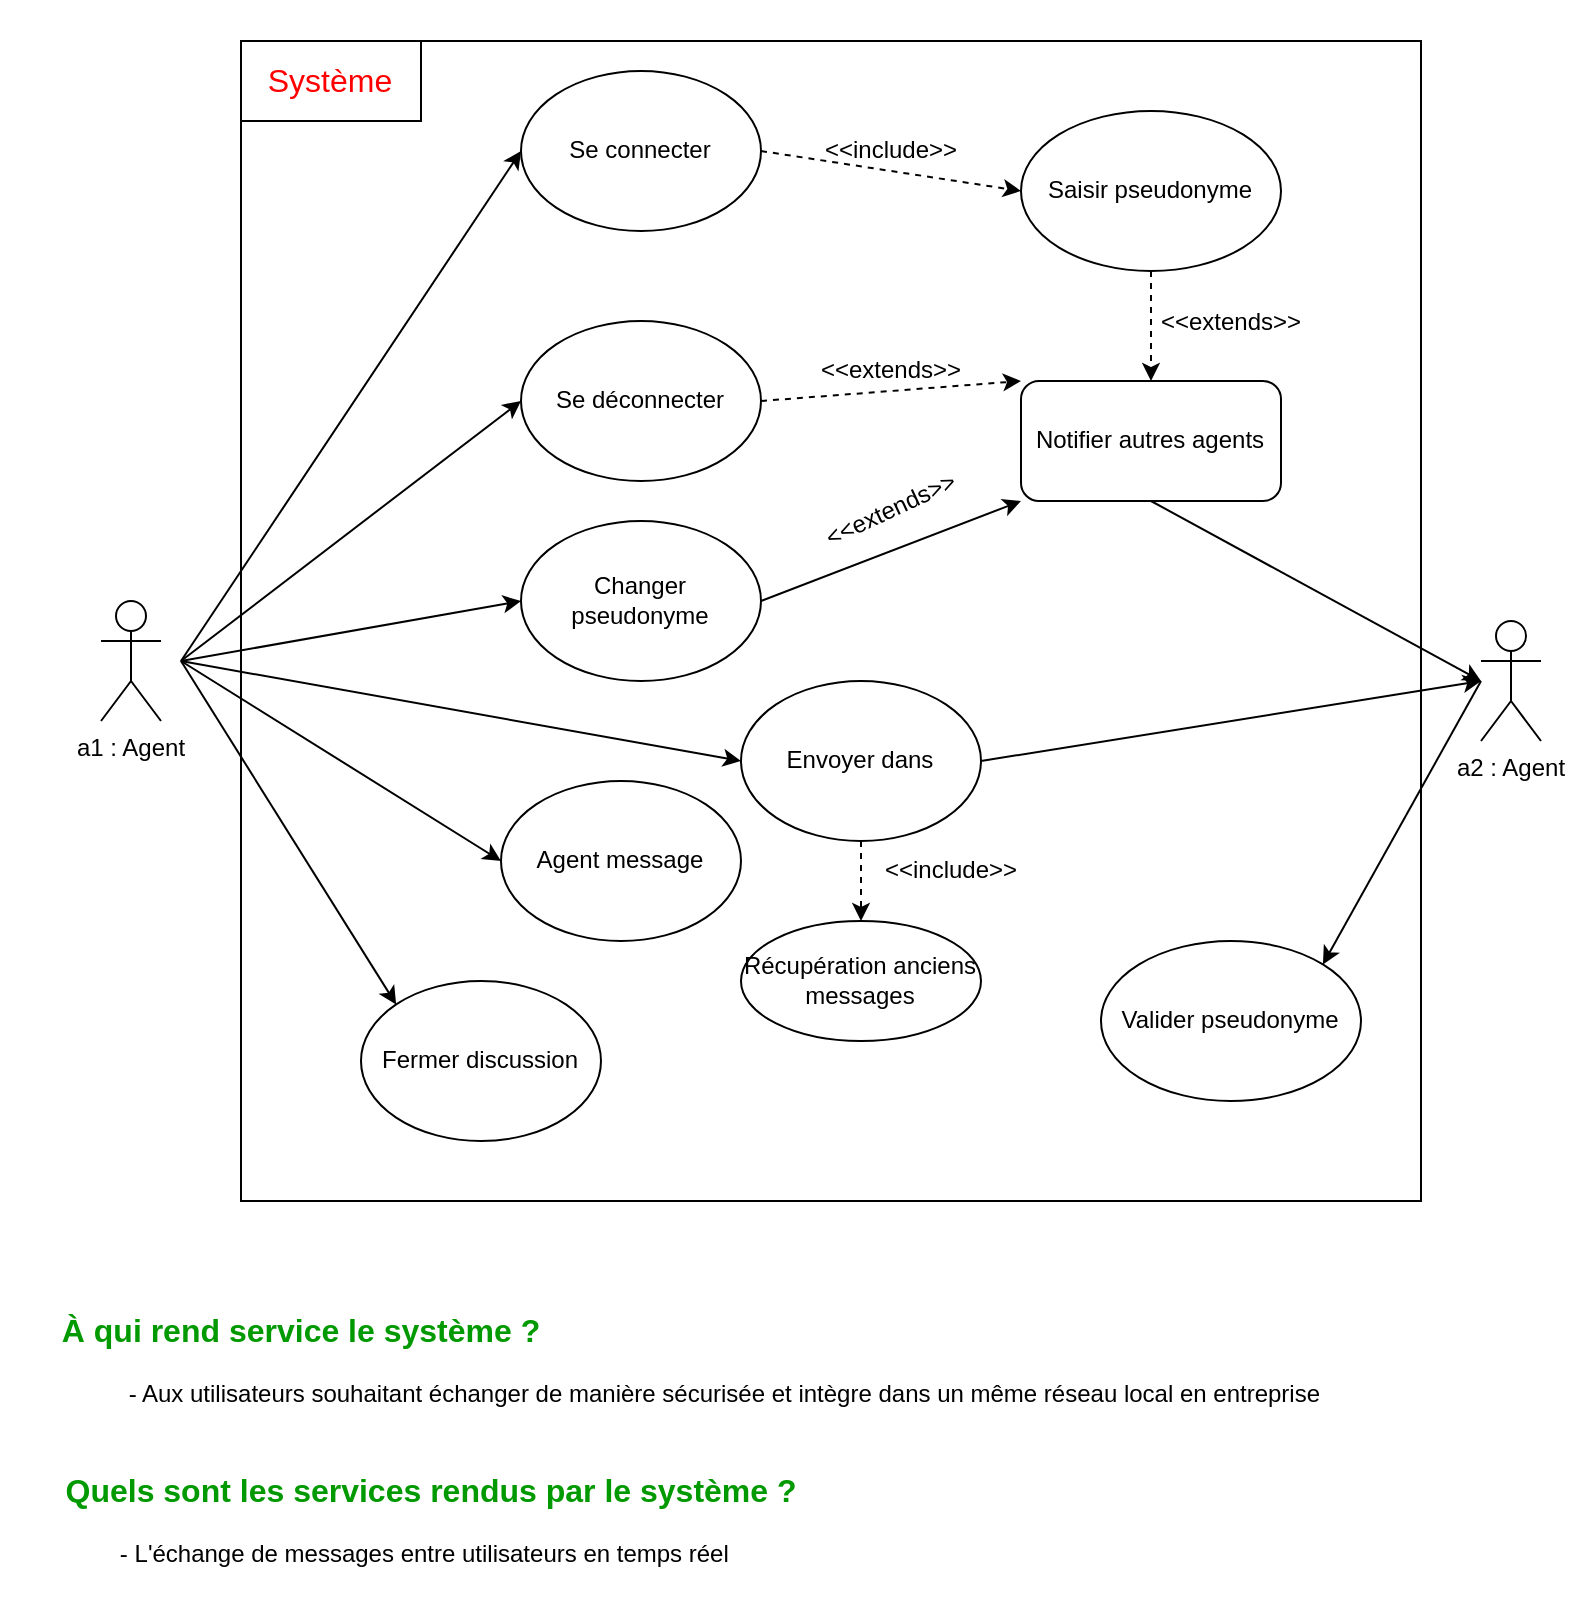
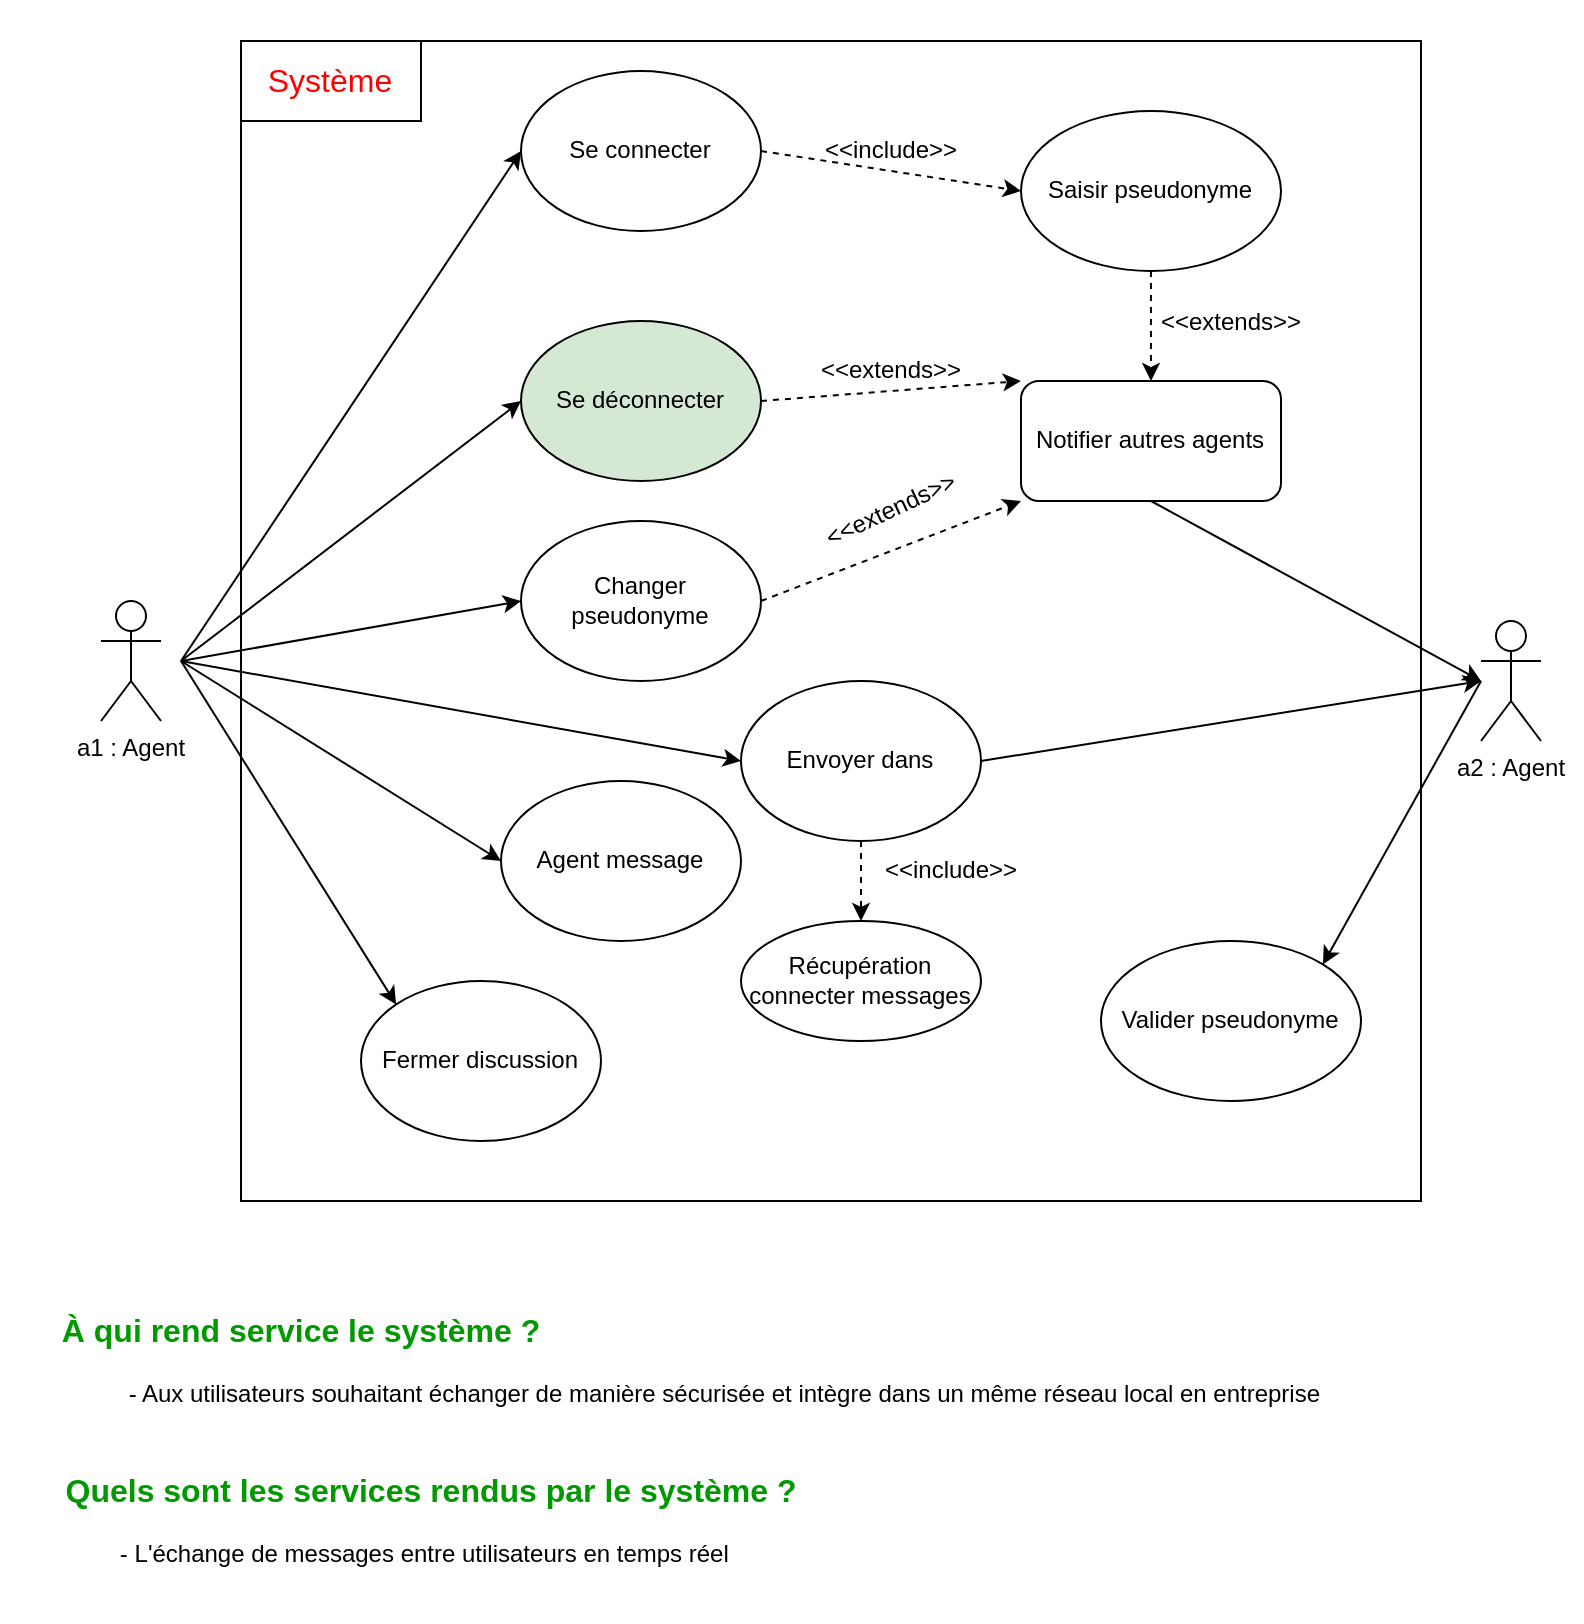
(641, 401) -> (641, 401)
(885, 553) -> (885, 553)
(861, 981) -> (861, 981)
